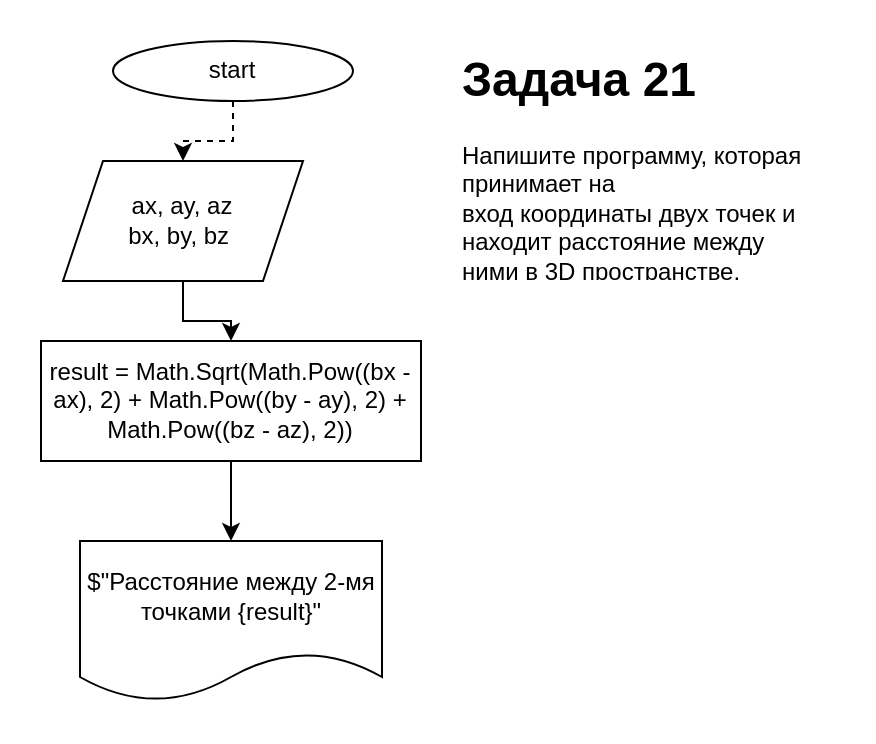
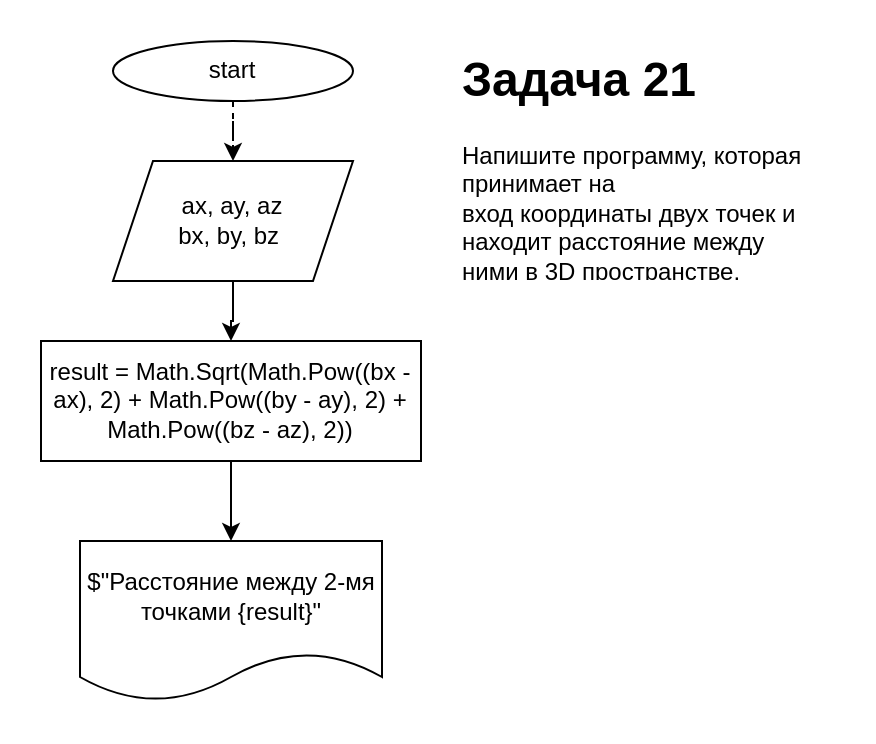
(183, 221) -> (233, 221)
